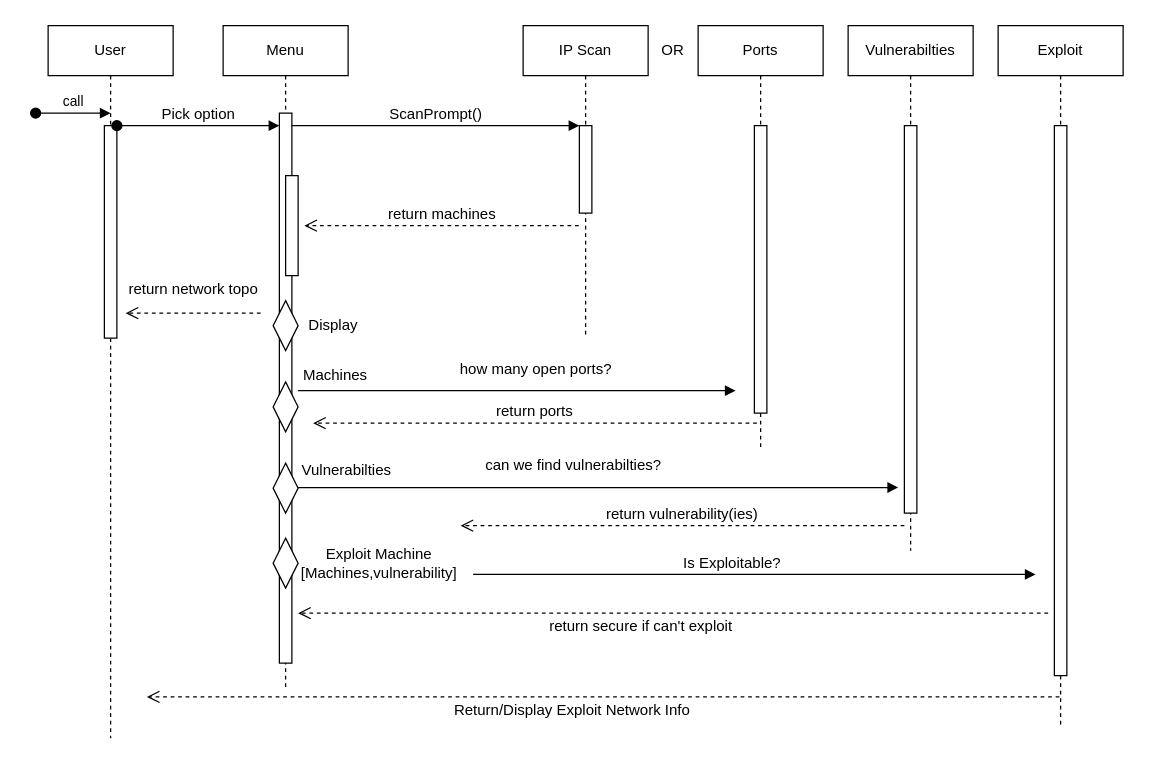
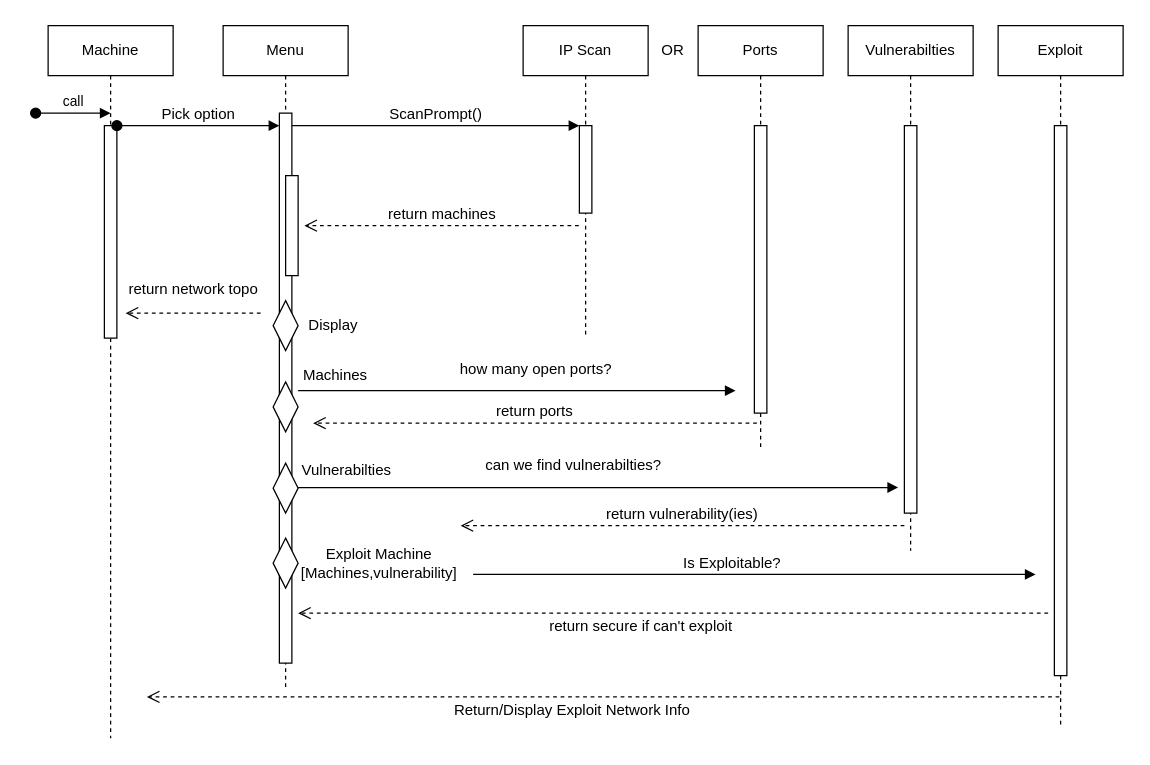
(111, 51) -> (111, 51)
